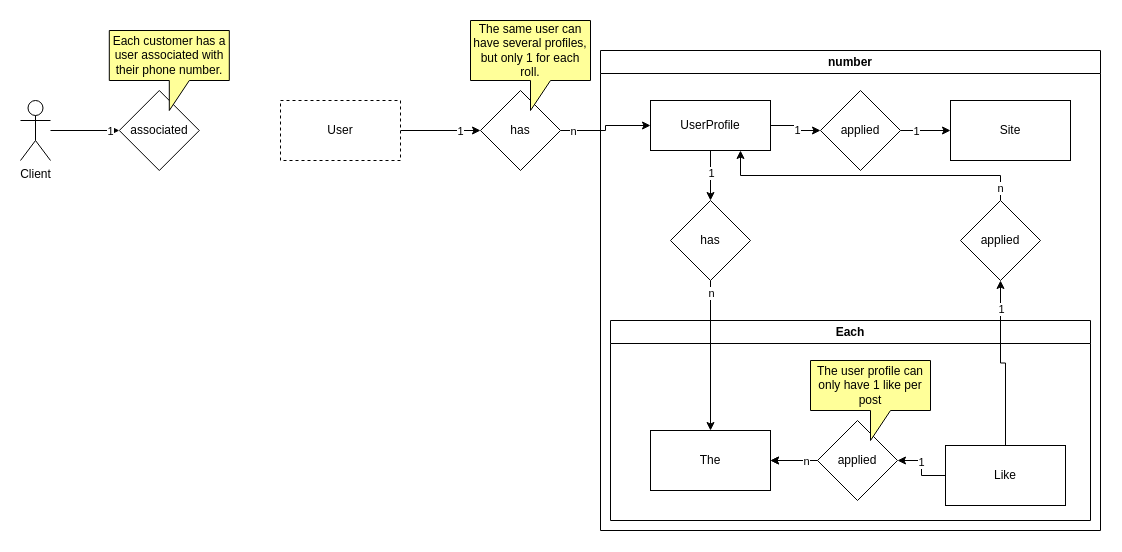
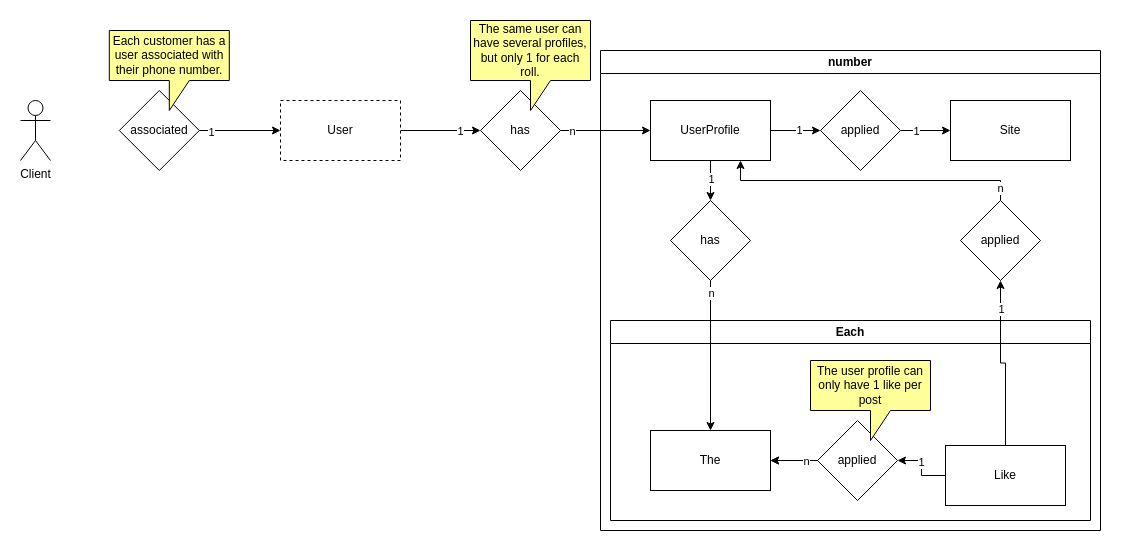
(711, 126) -> (711, 131)
(82, 131) -> none
none -> (237, 131)
